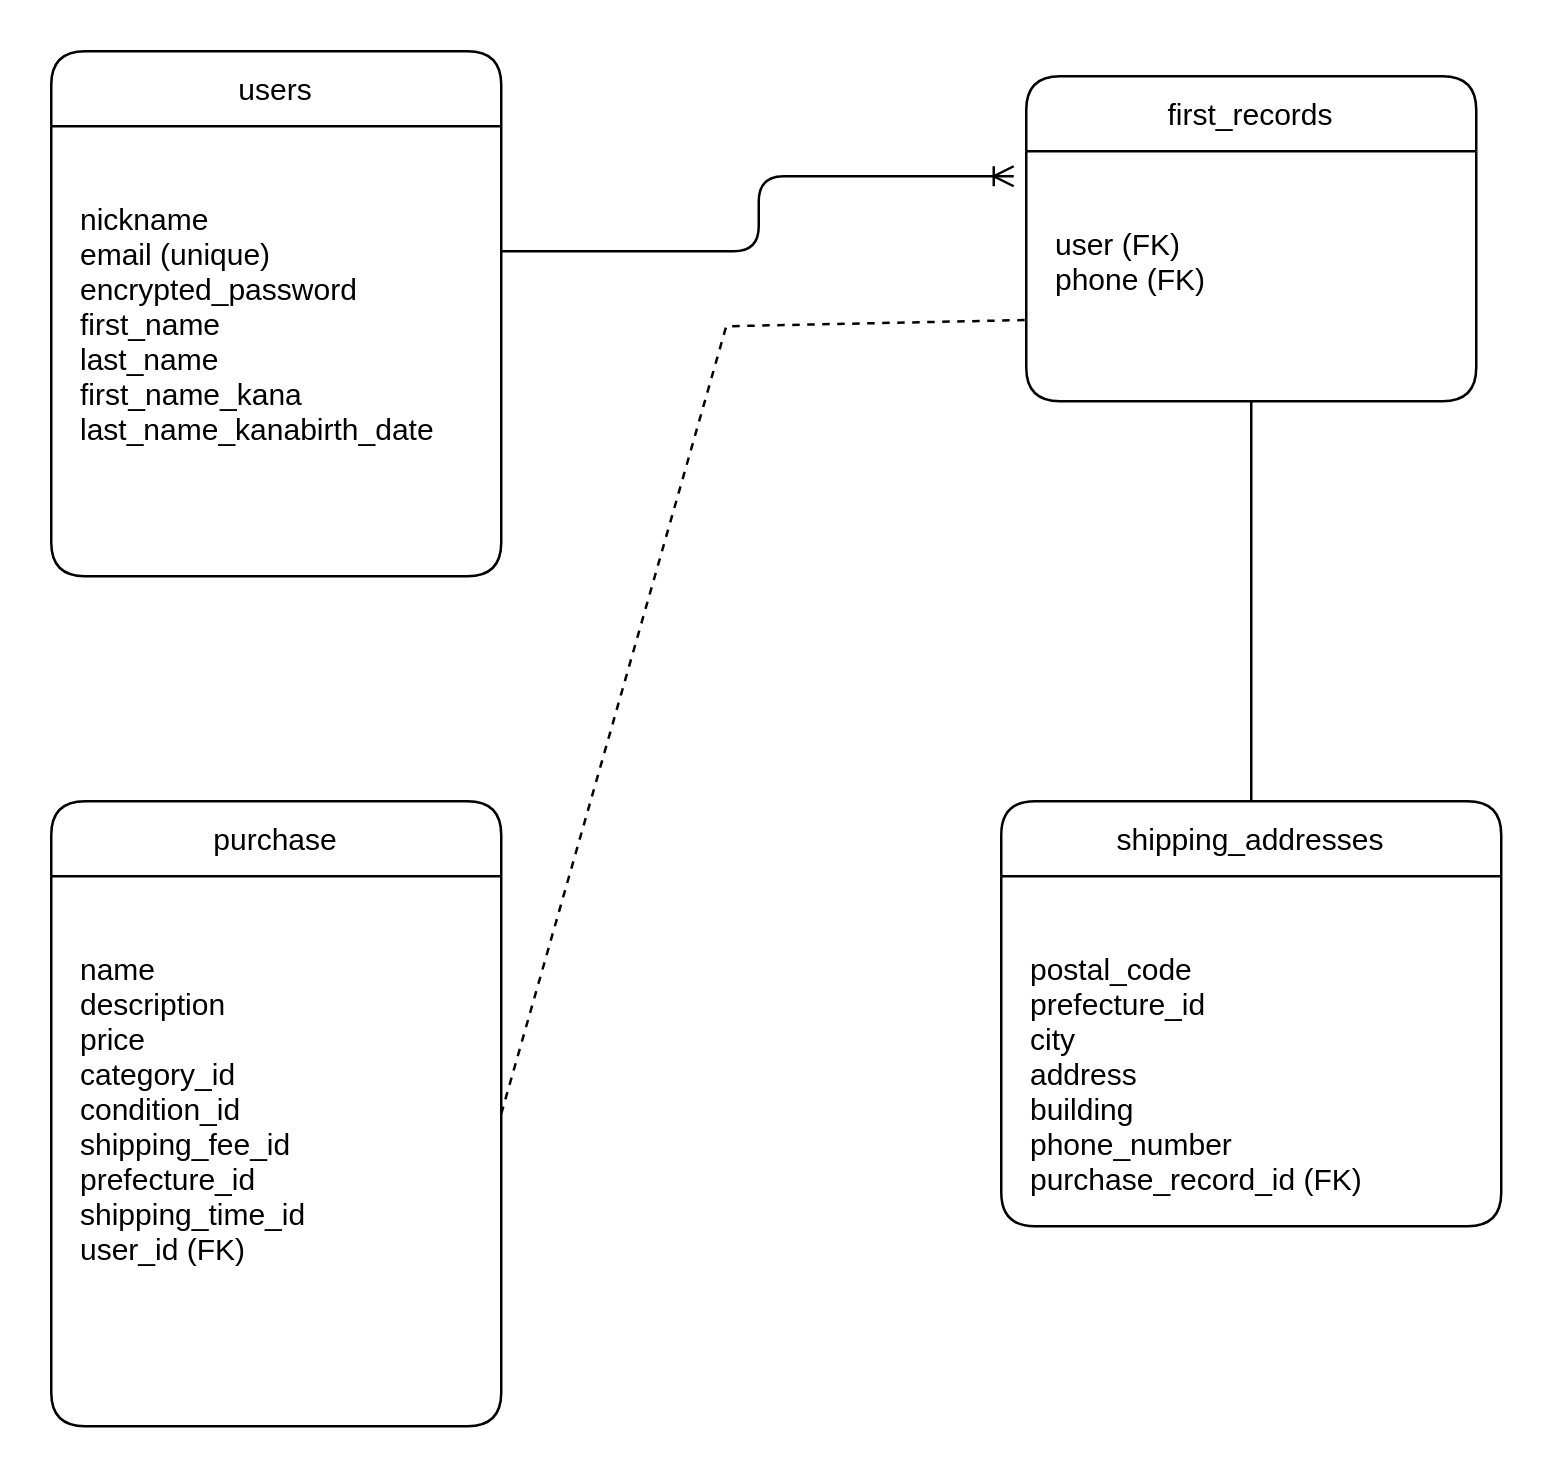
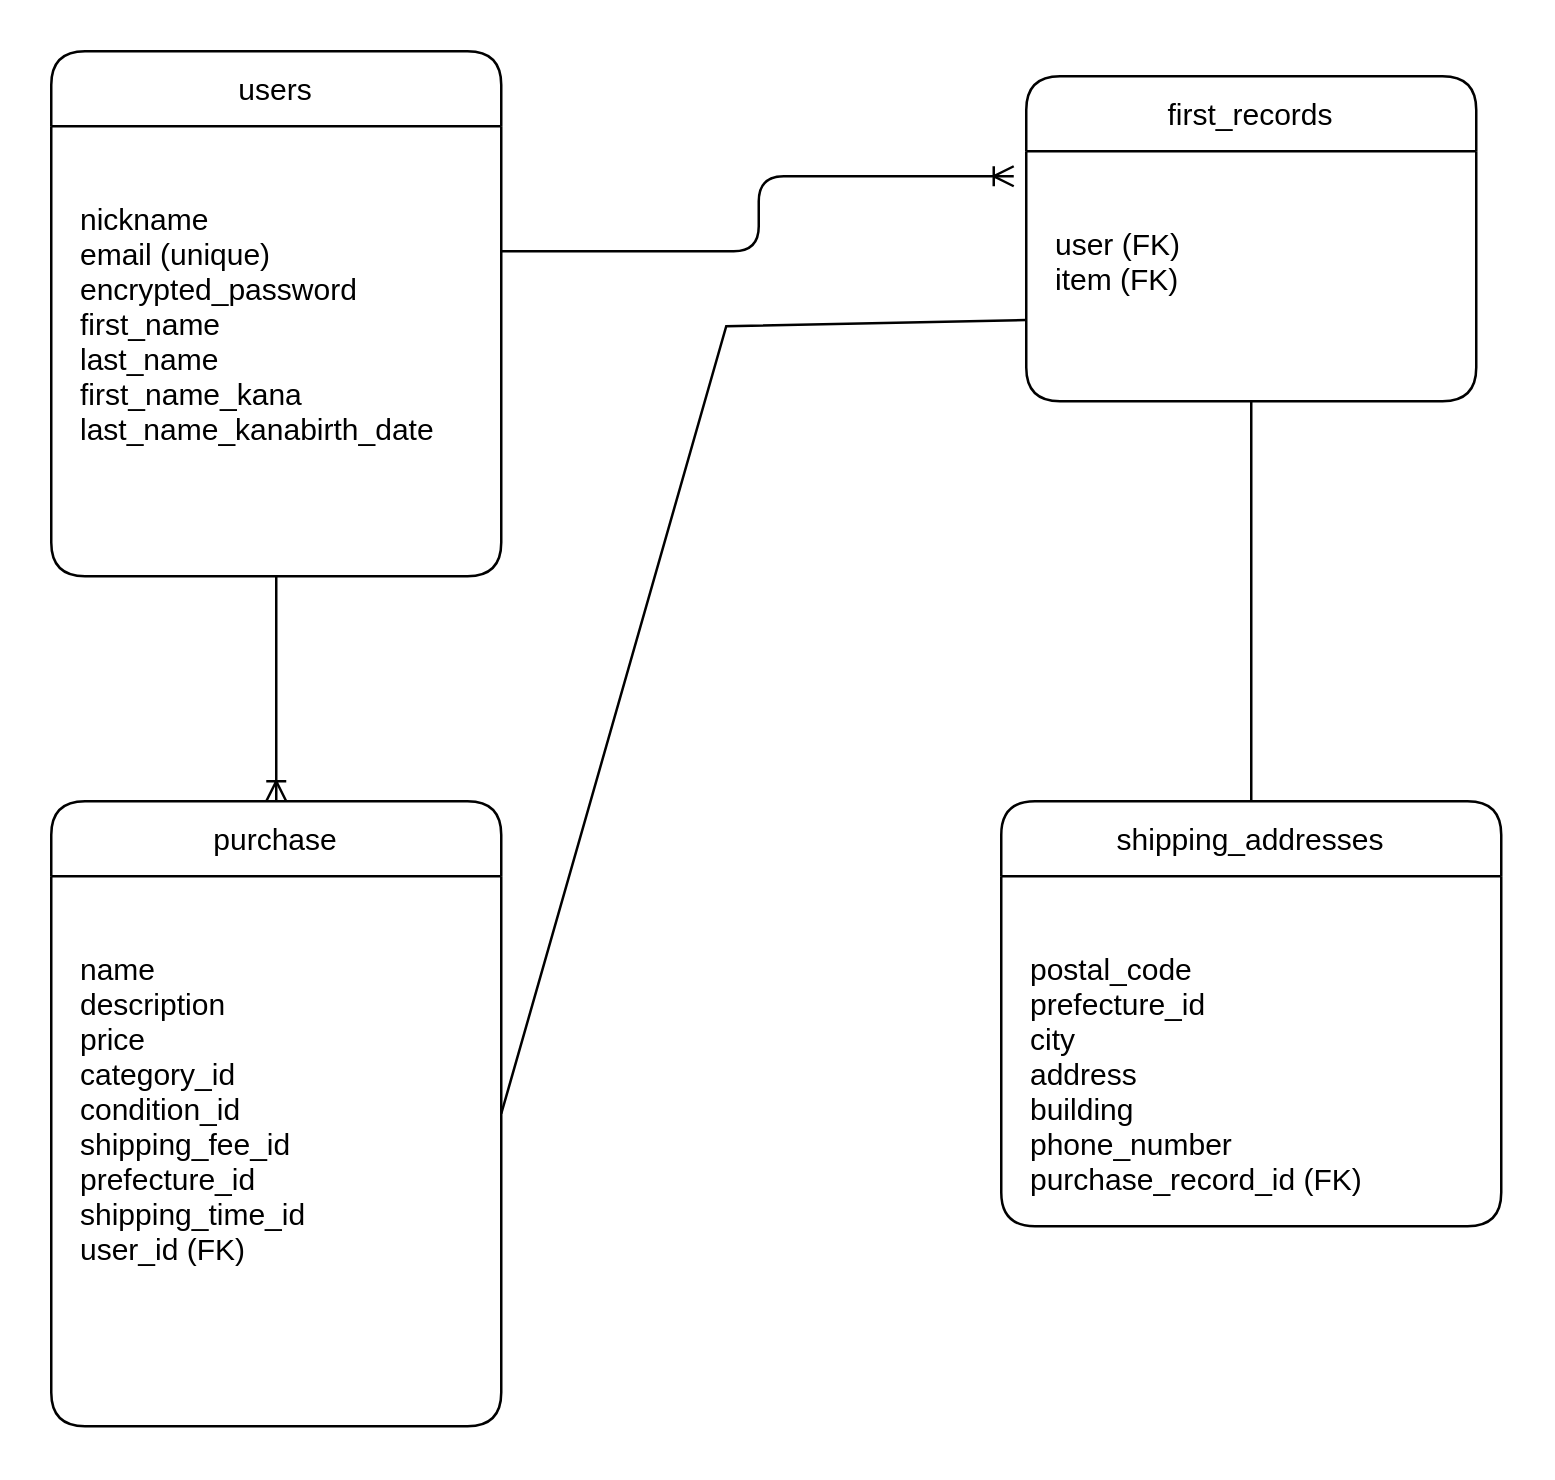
(1127, 245) -> (1127, 245)
(655, 574) -> (655, 574)
none -> (276, 691)
